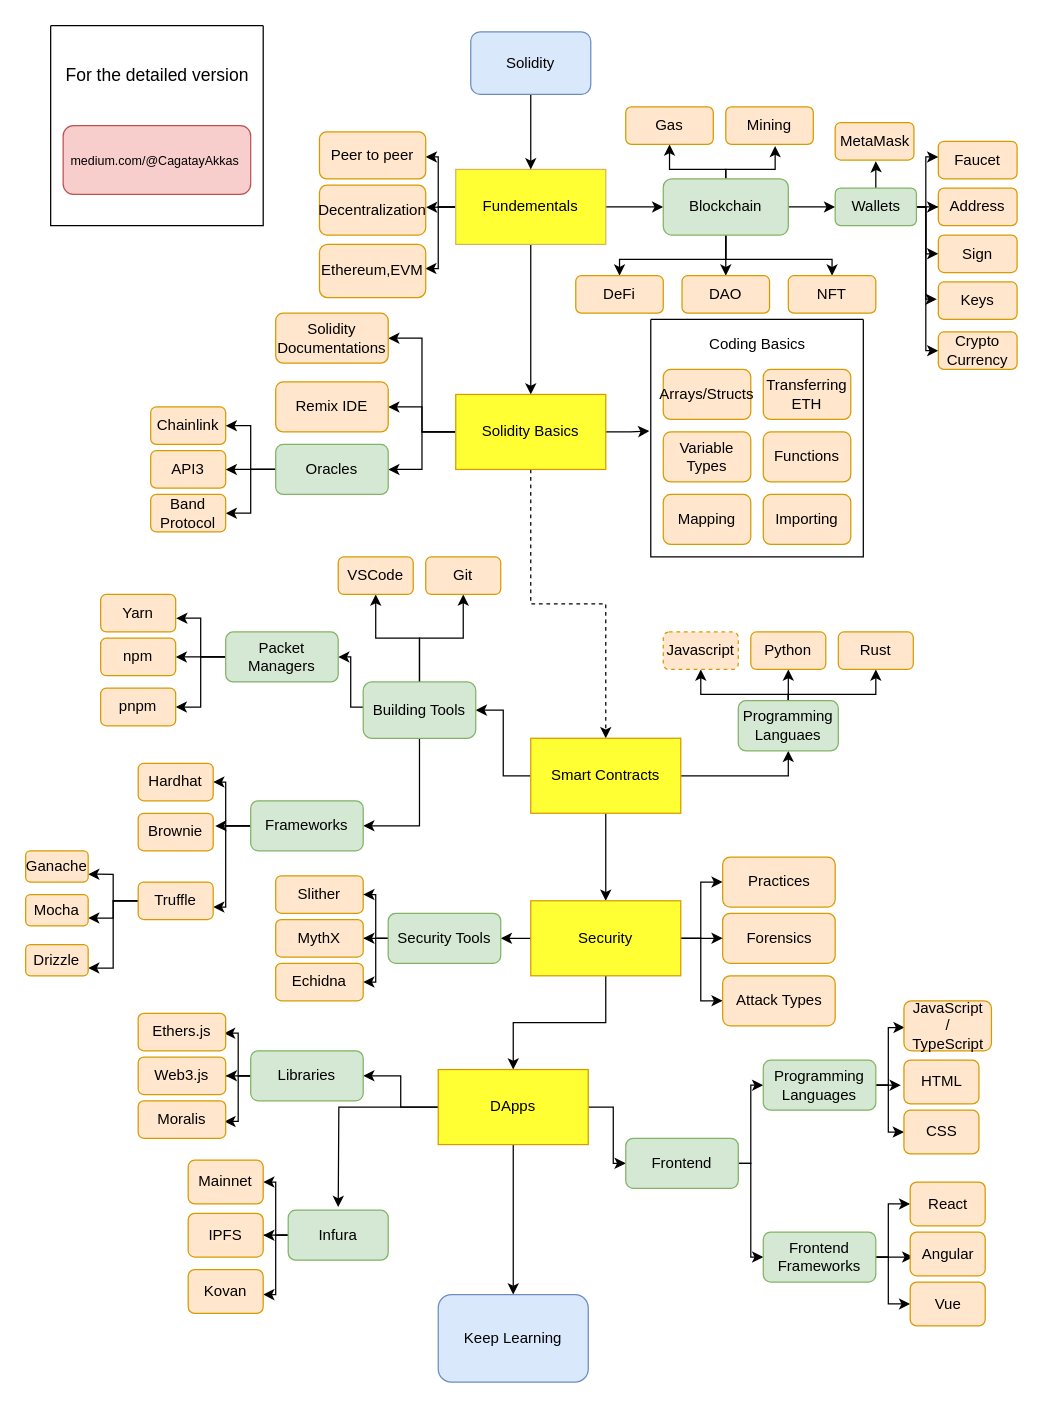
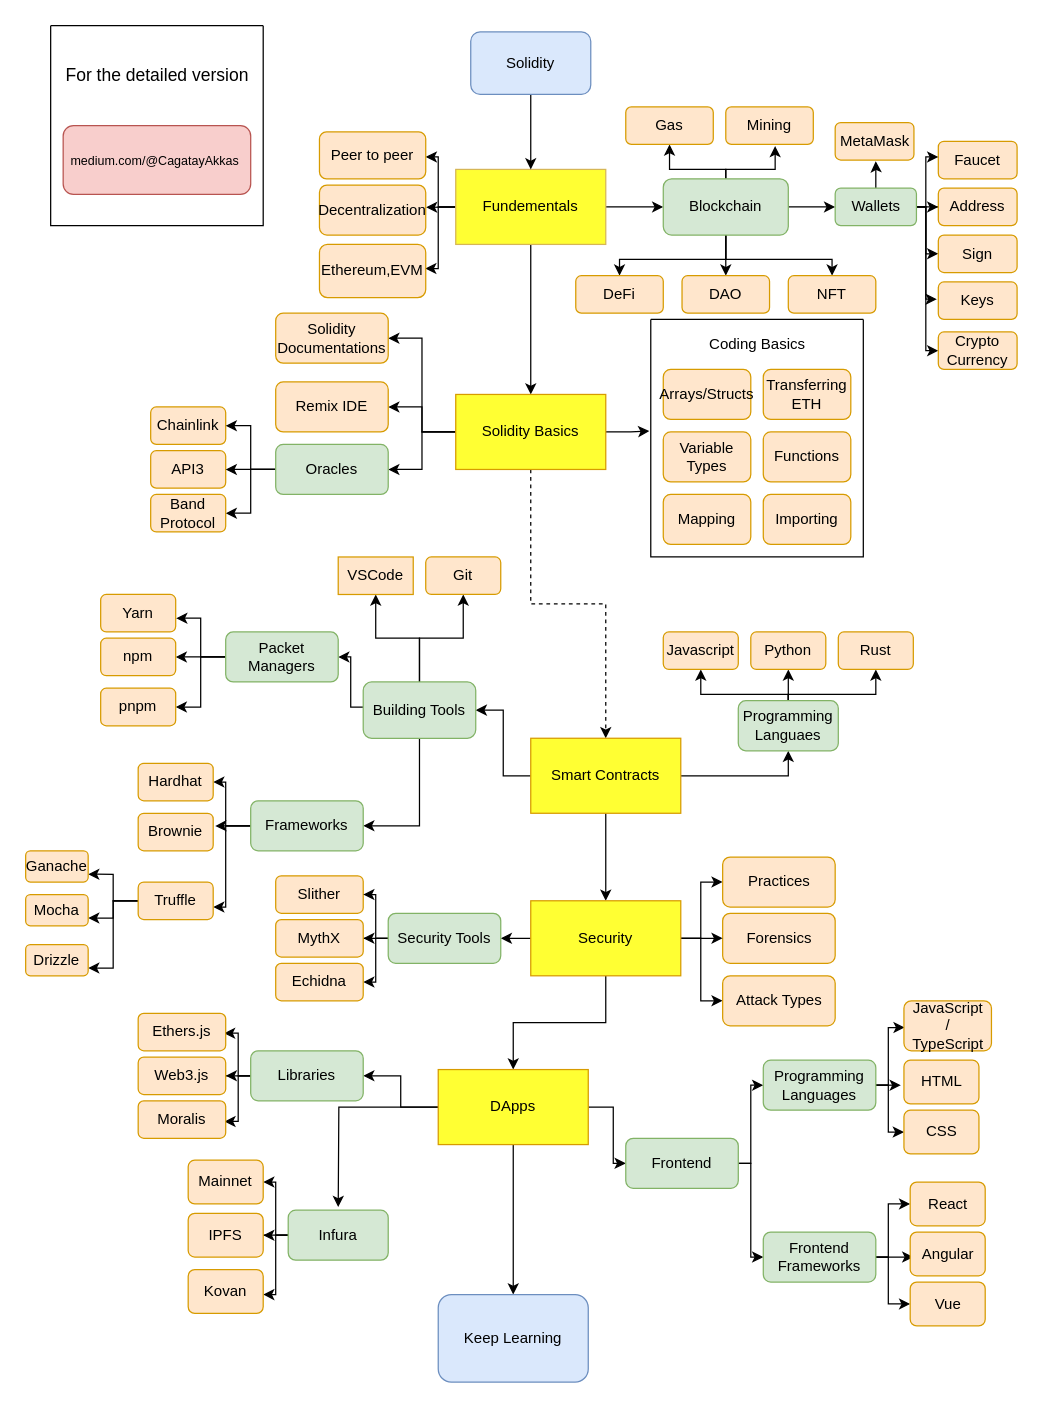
(376, 576) -> (376, 576)
(701, 651) -> (701, 651)
